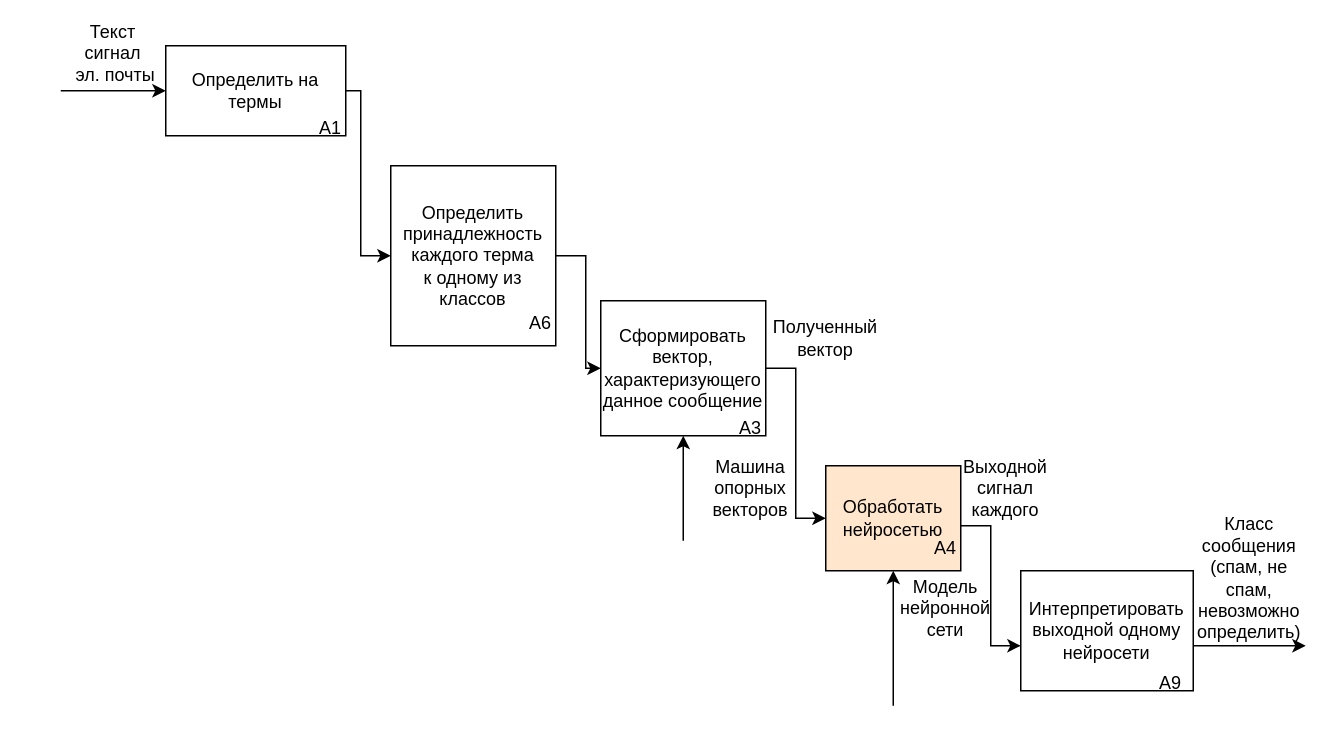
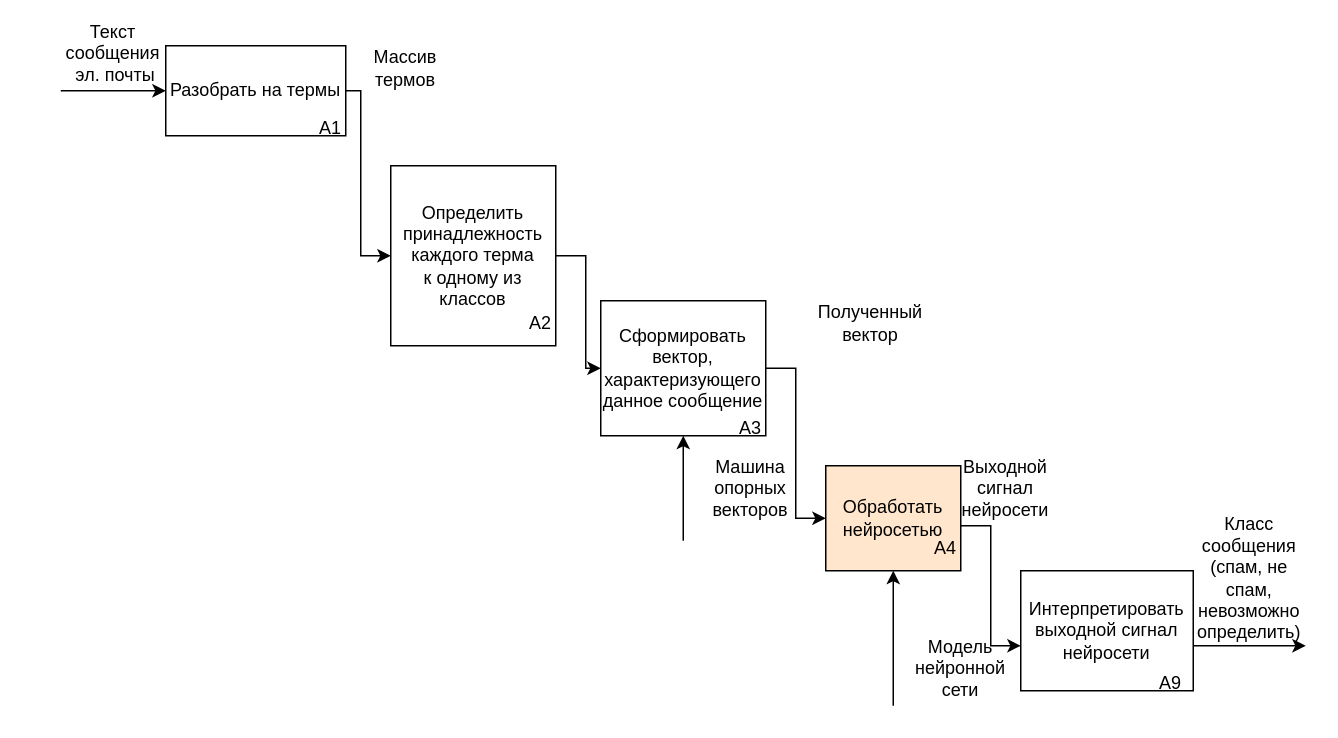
(113, 53) -> (113, 53)
none -> (406, 68)
(256, 91) -> (256, 91)
(541, 323) -> (541, 323)
(826, 338) -> (871, 323)
(1006, 488) -> (1006, 488)
(946, 608) -> (961, 668)
(1107, 631) -> (1107, 631)
